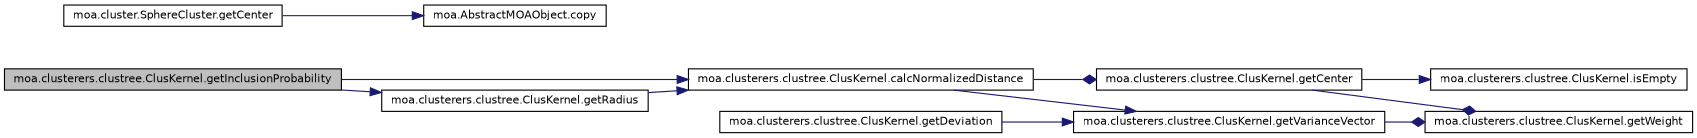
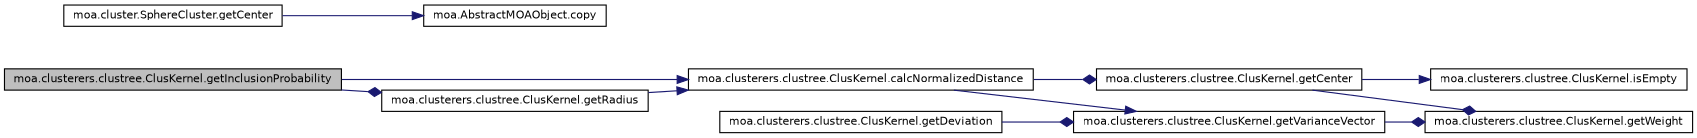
(356, 91) -> (355, 91)
(1032, 122) -> (1031, 122)
